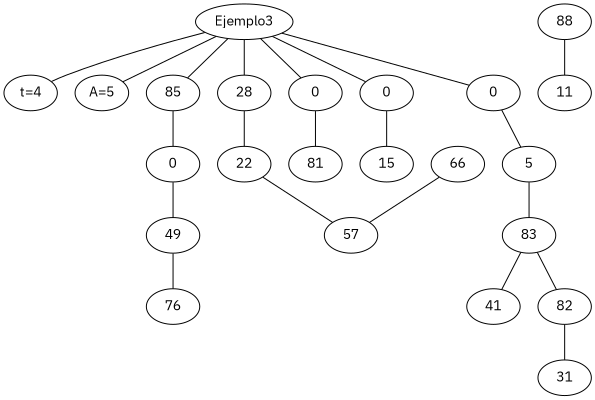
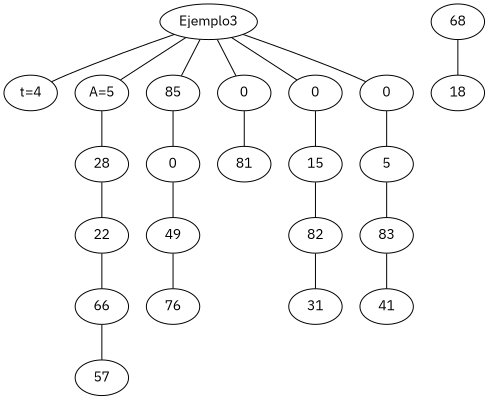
(565, 22) -> (458, 22)
(244, 57) -> (102, 129)
(565, 93) -> (458, 93)
(298, 200) -> (102, 271)
(547, 271) -> (315, 200)
